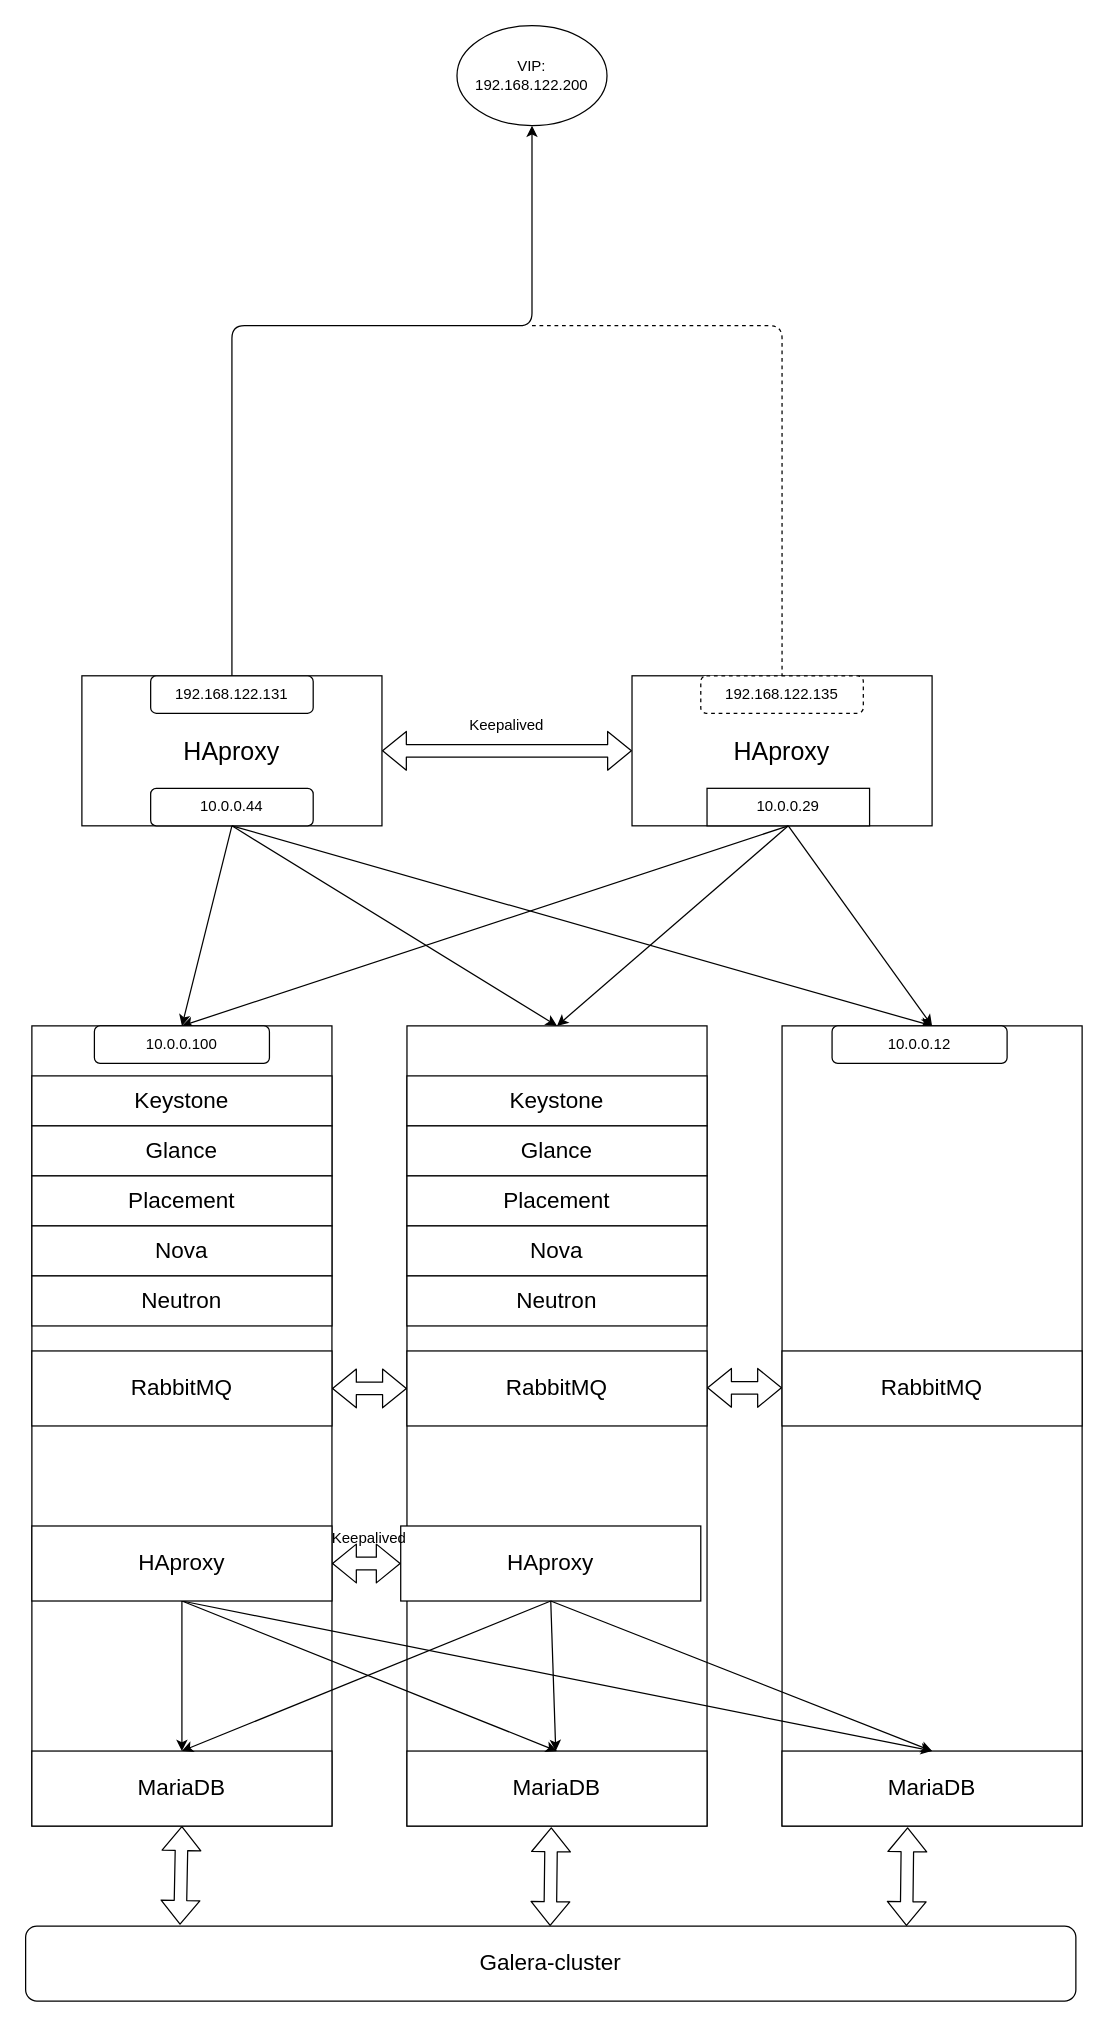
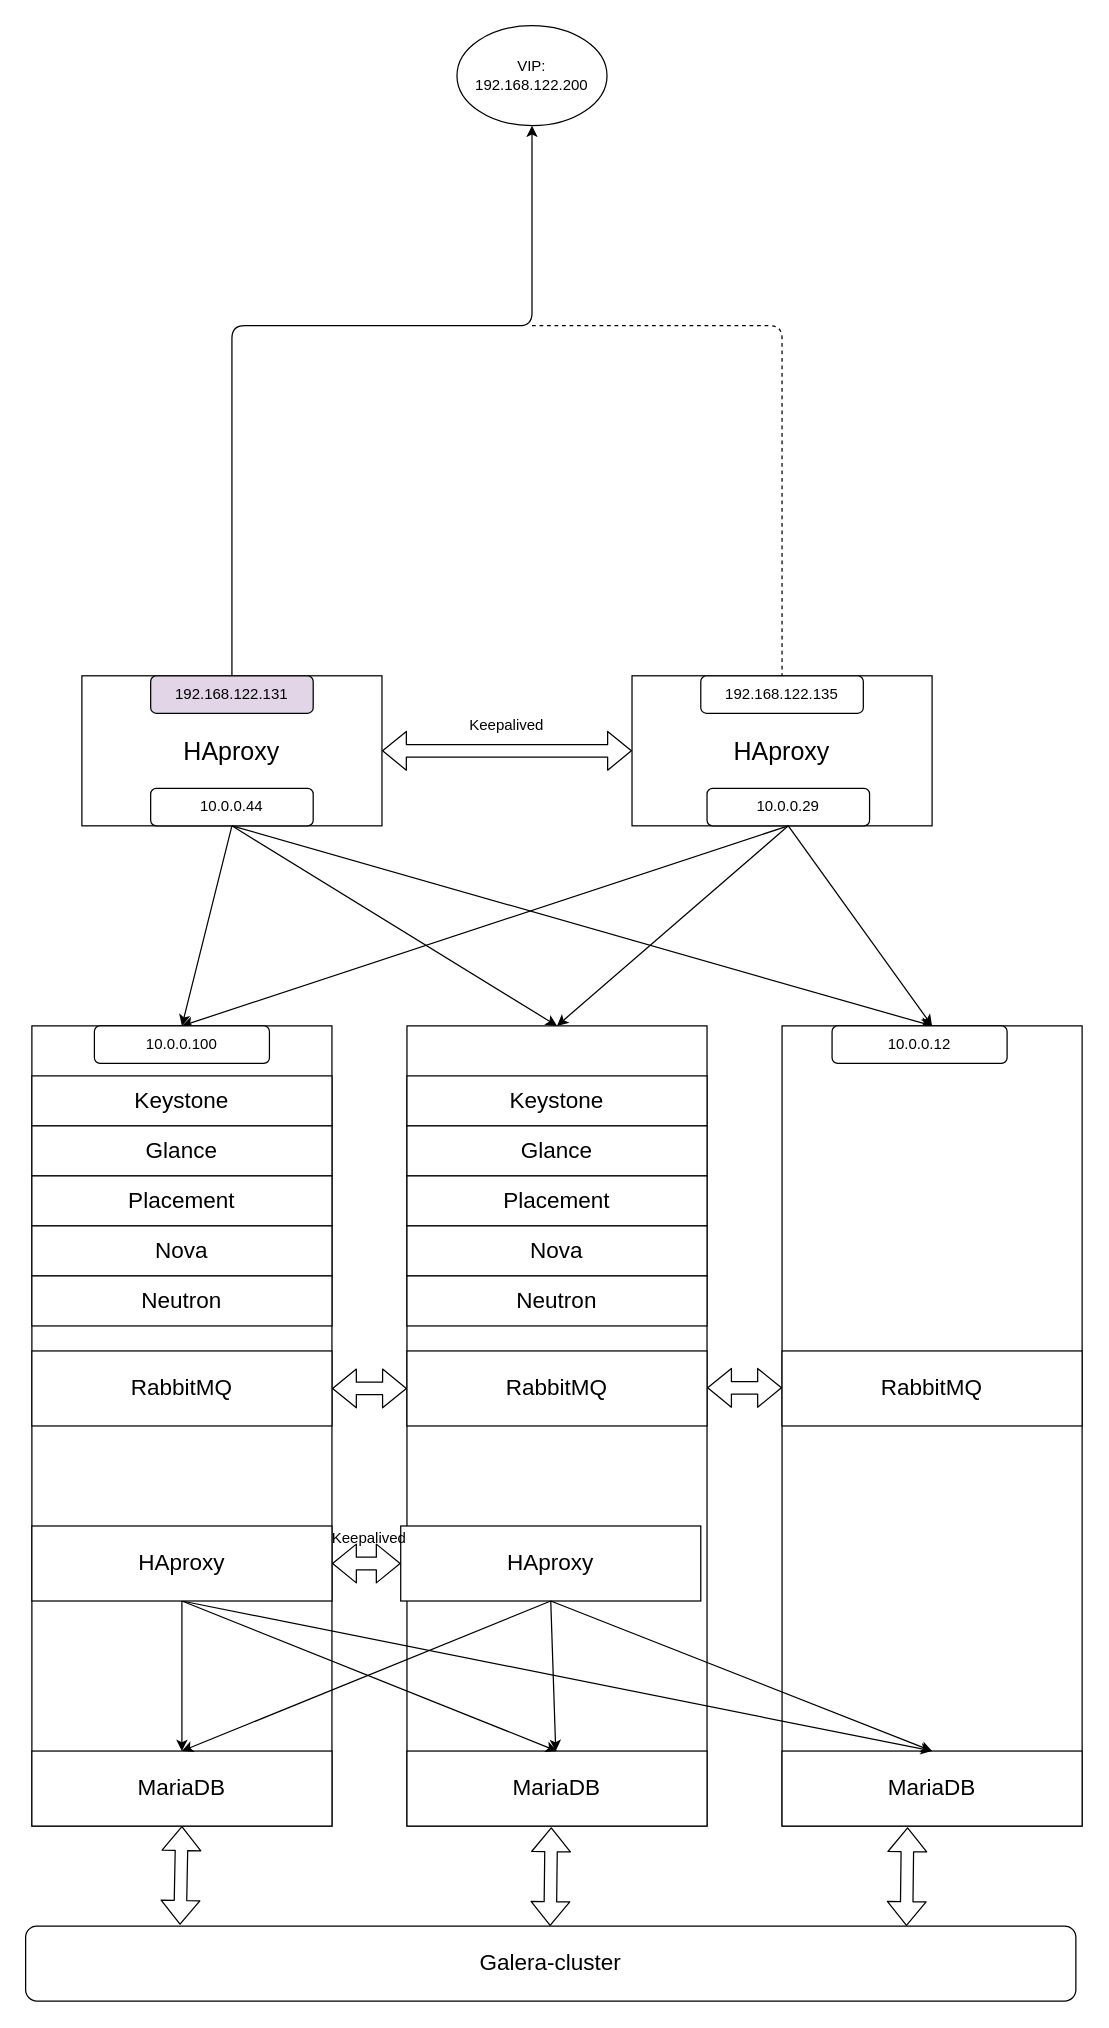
(232, 694) -> (232, 694)
(782, 694) -> (782, 694)
(788, 807) -> (788, 807)
